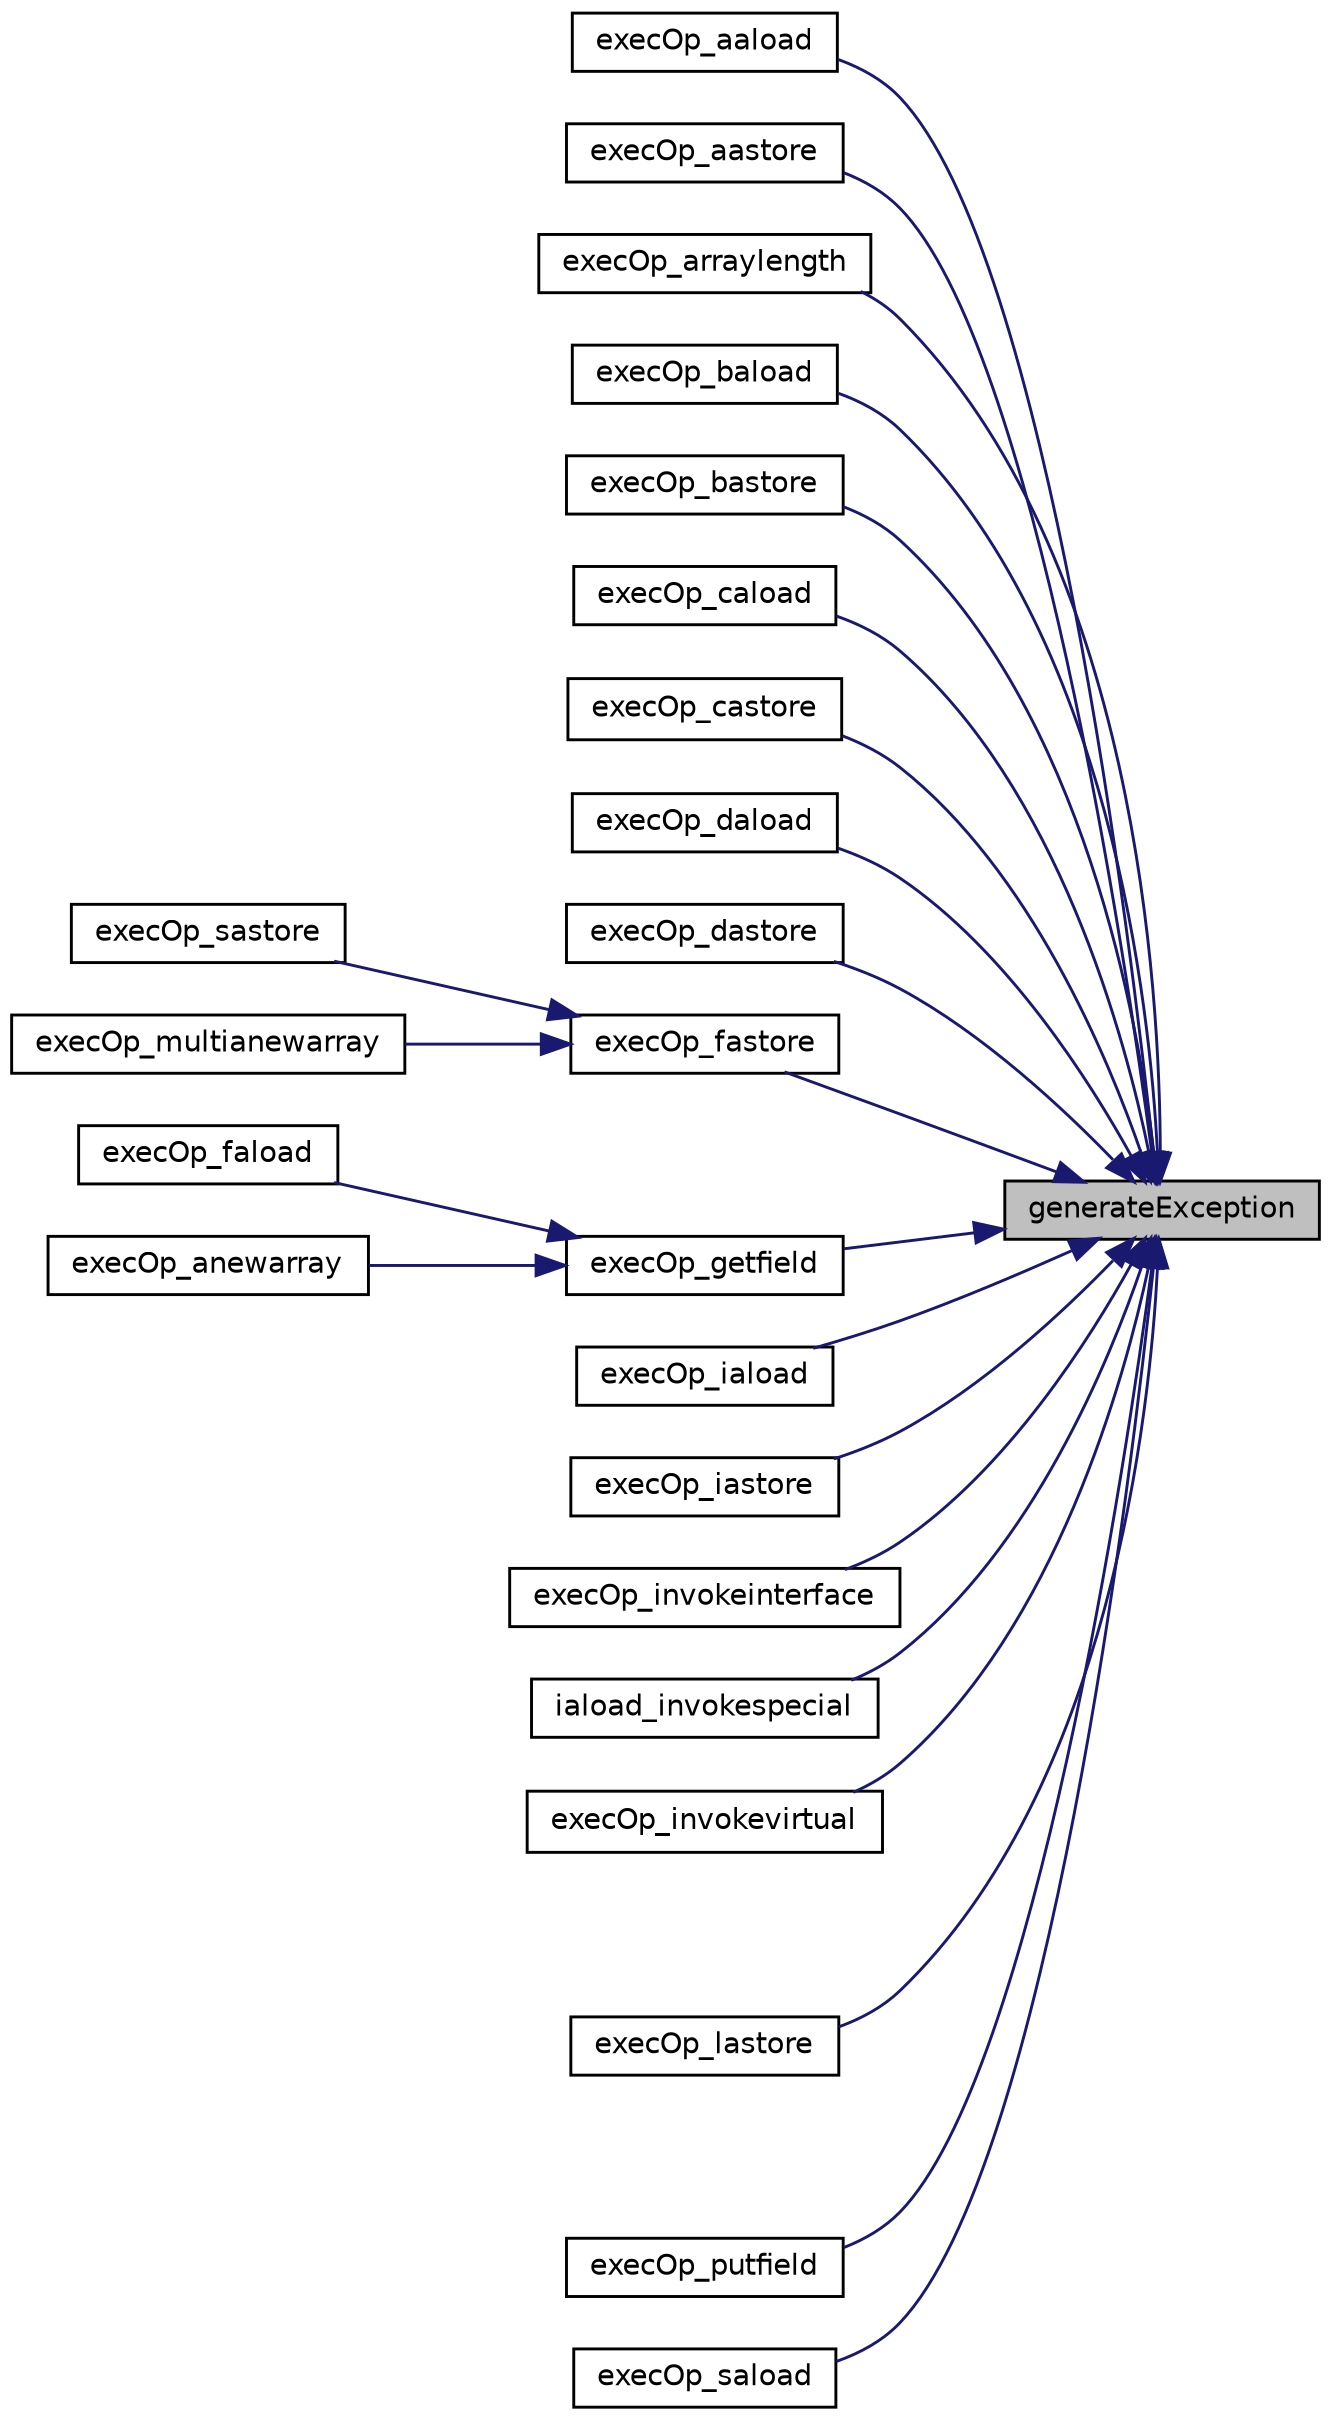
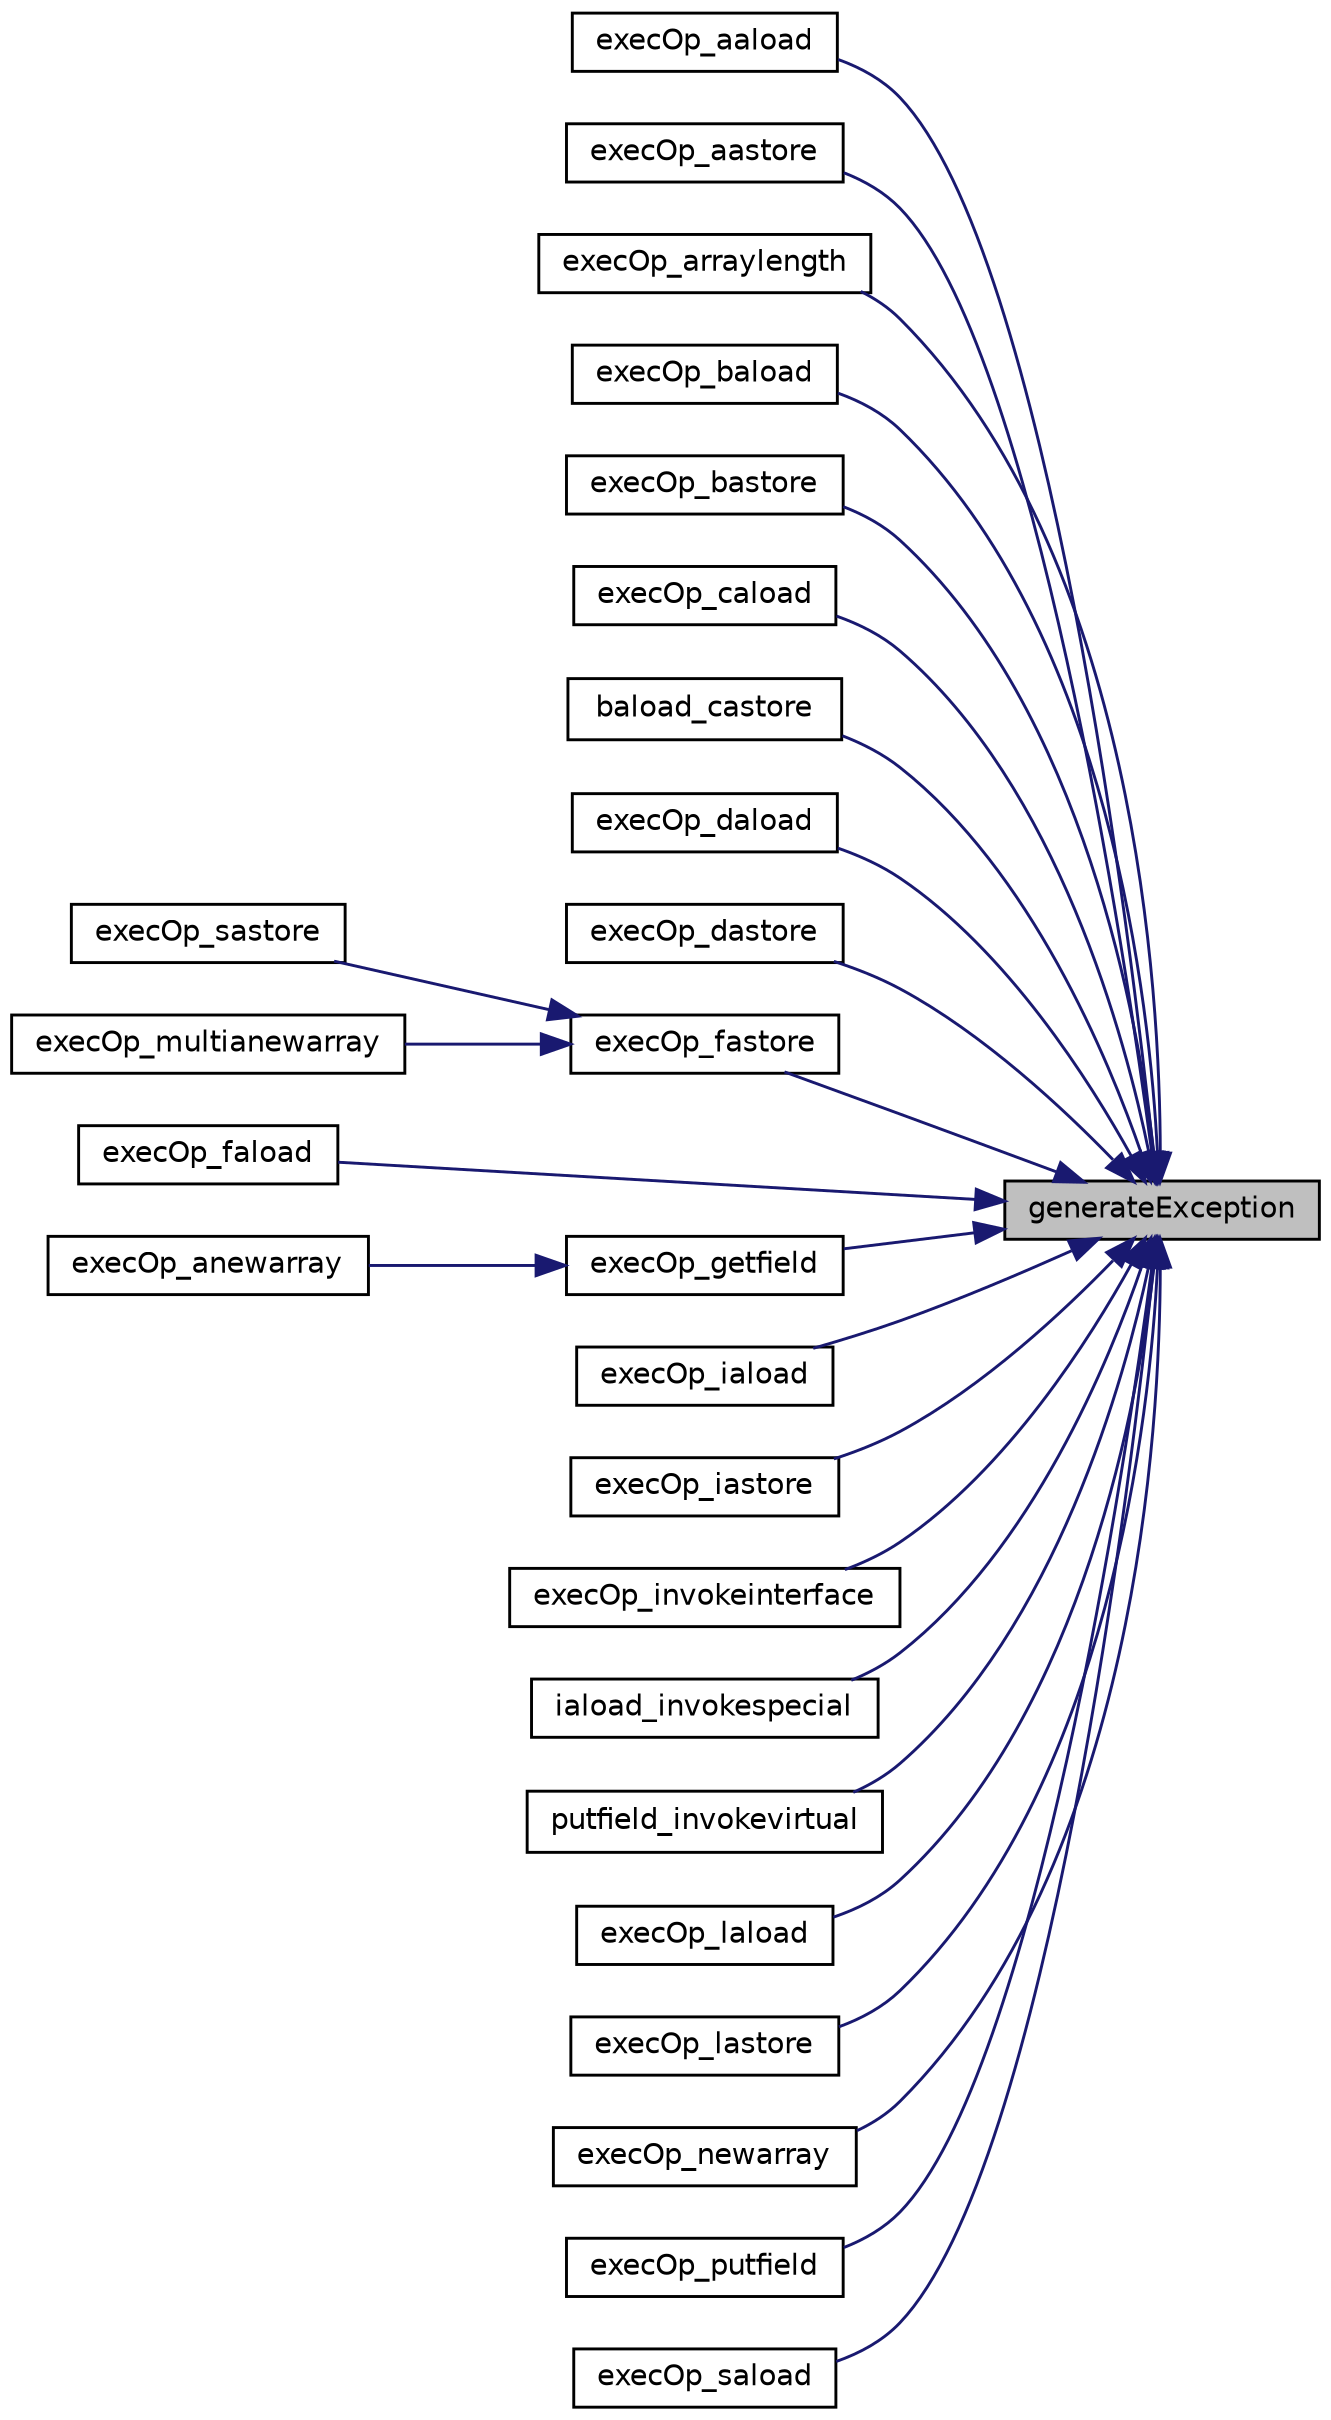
(705, 709) -> (705, 709)
(442, 1207) -> (657, 1181)
(705, 1822) -> (705, 1822)
none -> (705, 1935)
none -> (705, 2157)
